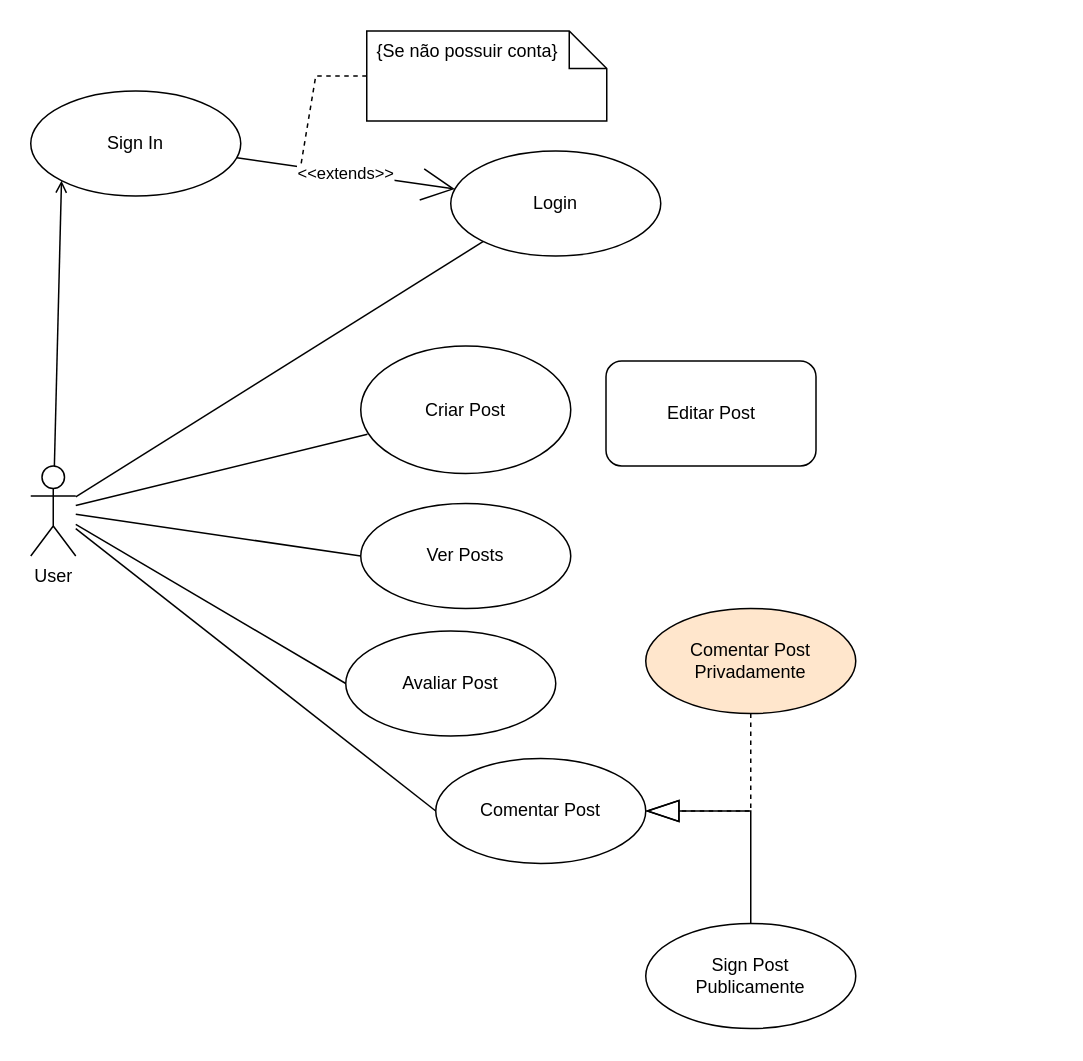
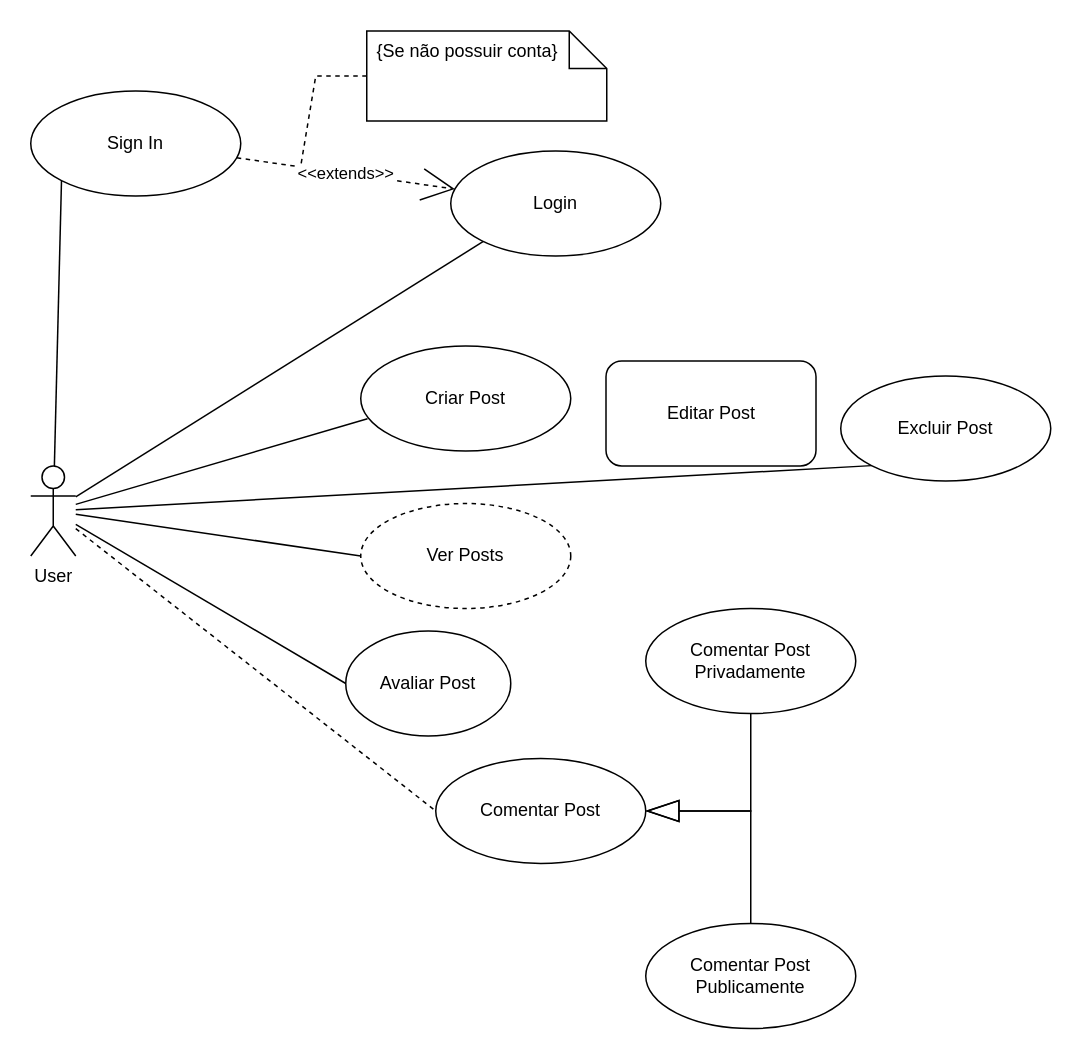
(269, 162) -> (269, 162)
(61, 187) -> (61, 185)
(466, 410) -> (466, 398)
none -> (946, 428)
none -> (474, 487)
(466, 556) -> (466, 556)
(751, 661) -> (751, 661)
(256, 670) -> (256, 670)
(451, 683) -> (428, 683)
(751, 763) -> (751, 763)
(751, 976) -> (751, 976)
